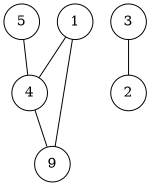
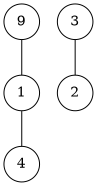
(22, 22) -> none
(41, 128) -> none
